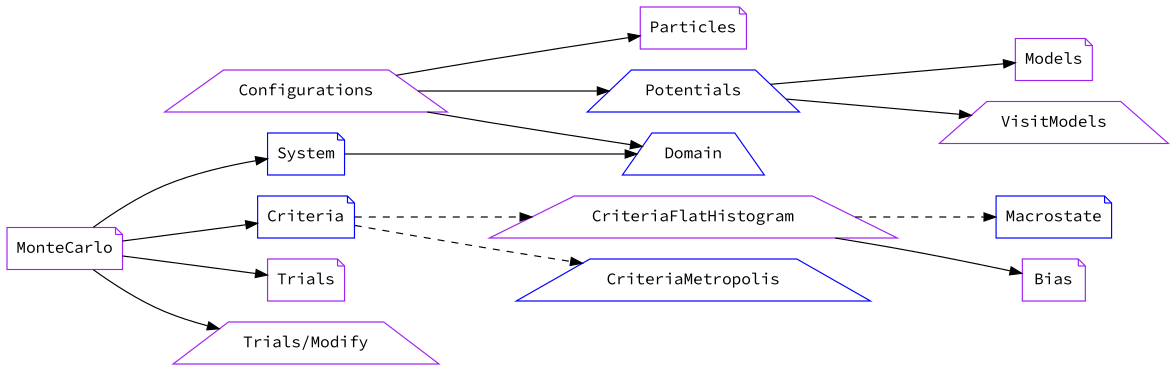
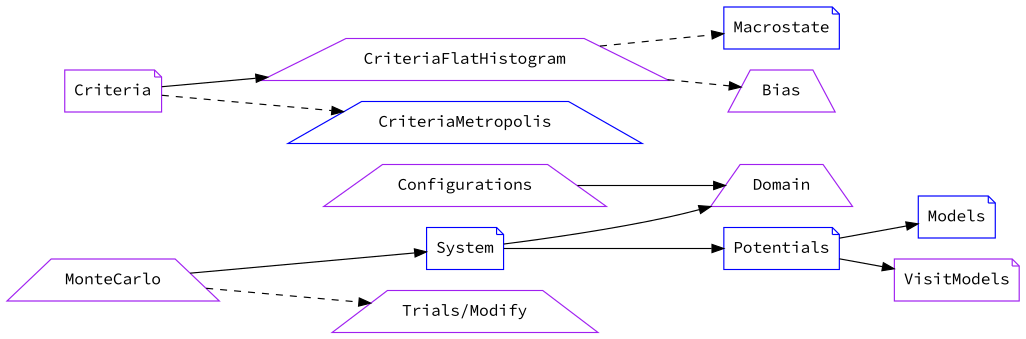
(693, 28) -> none
(1054, 60) -> (957, 217)
(508, 91) -> (608, 249)
(693, 91) -> (782, 249)
(1054, 123) -> (957, 280)
(693, 154) -> (782, 186)
(306, 217) -> (113, 91)
(437, 217) -> (209, 82)
(184, 233) -> none
(65, 249) -> (113, 280)
(923, 253) -> (698, 83)
(306, 280) -> none
(1054, 280) -> (782, 91)
(148, 304) -> (282, 295)
